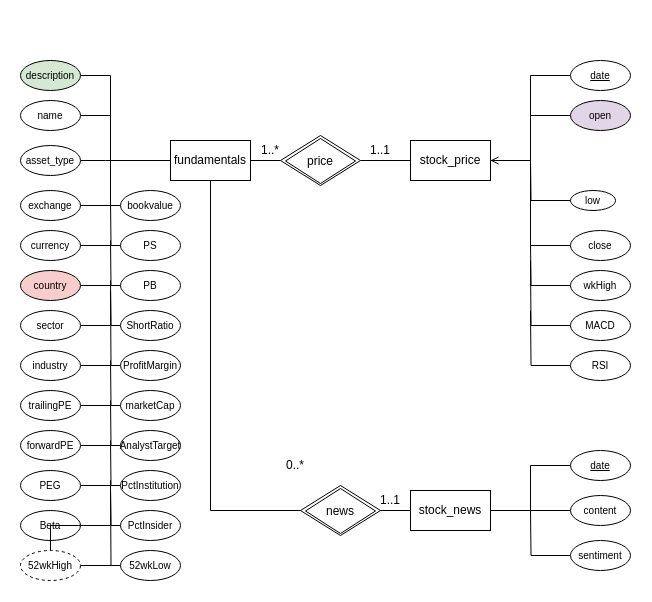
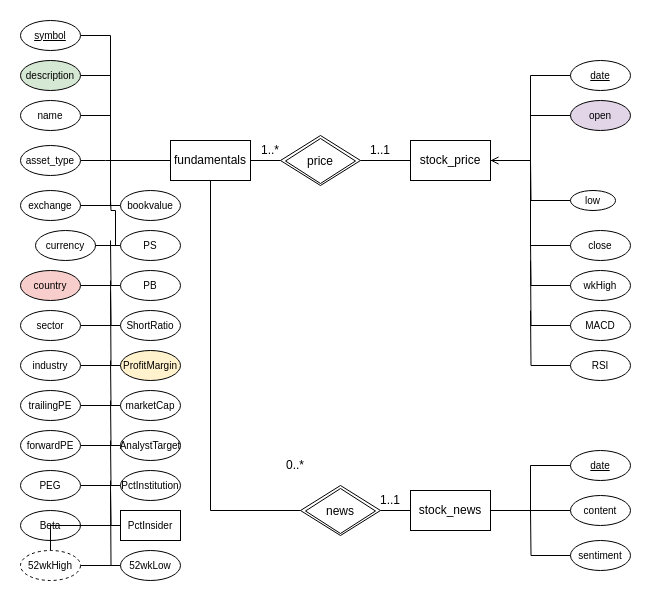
none -> (51, 36)
none -> (111, 39)
(51, 246) -> (66, 246)
(151, 366) -> (151, 366)
(151, 526) -> (151, 526)
